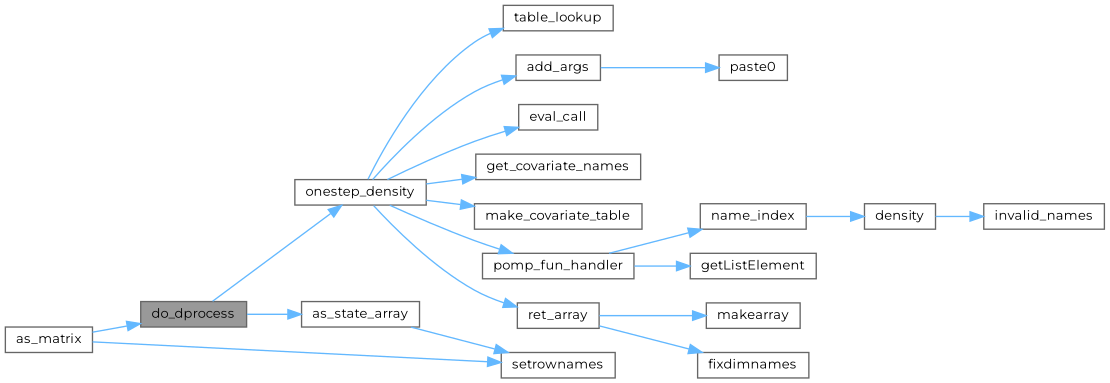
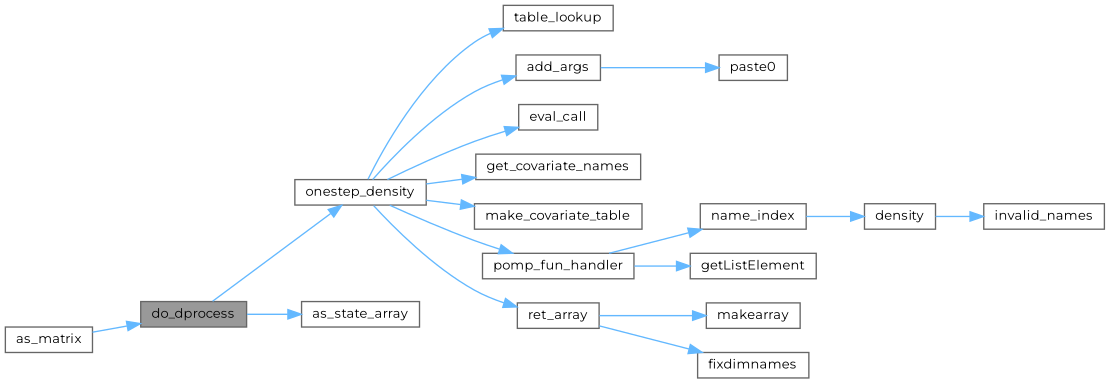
(558, 365) -> none
